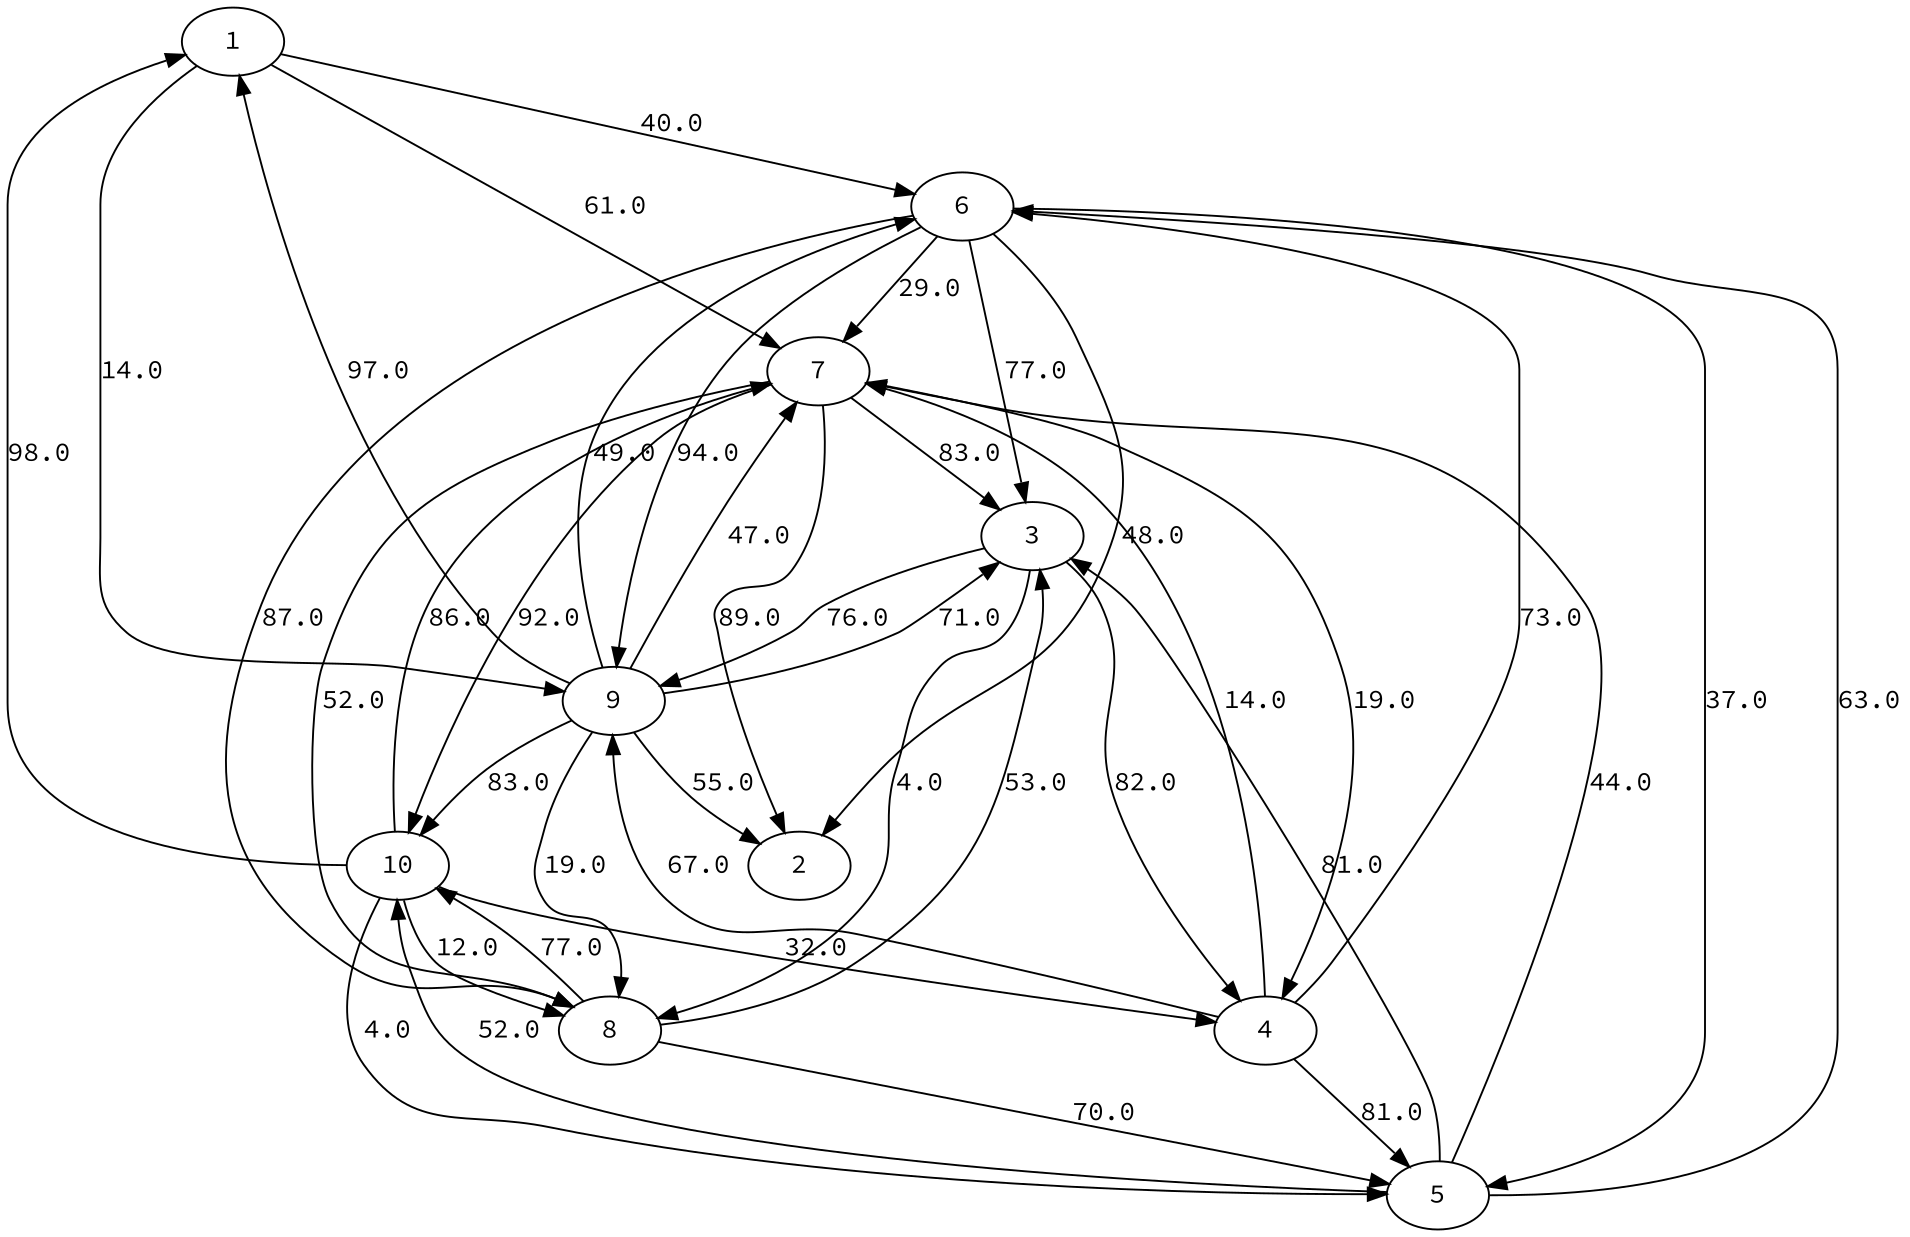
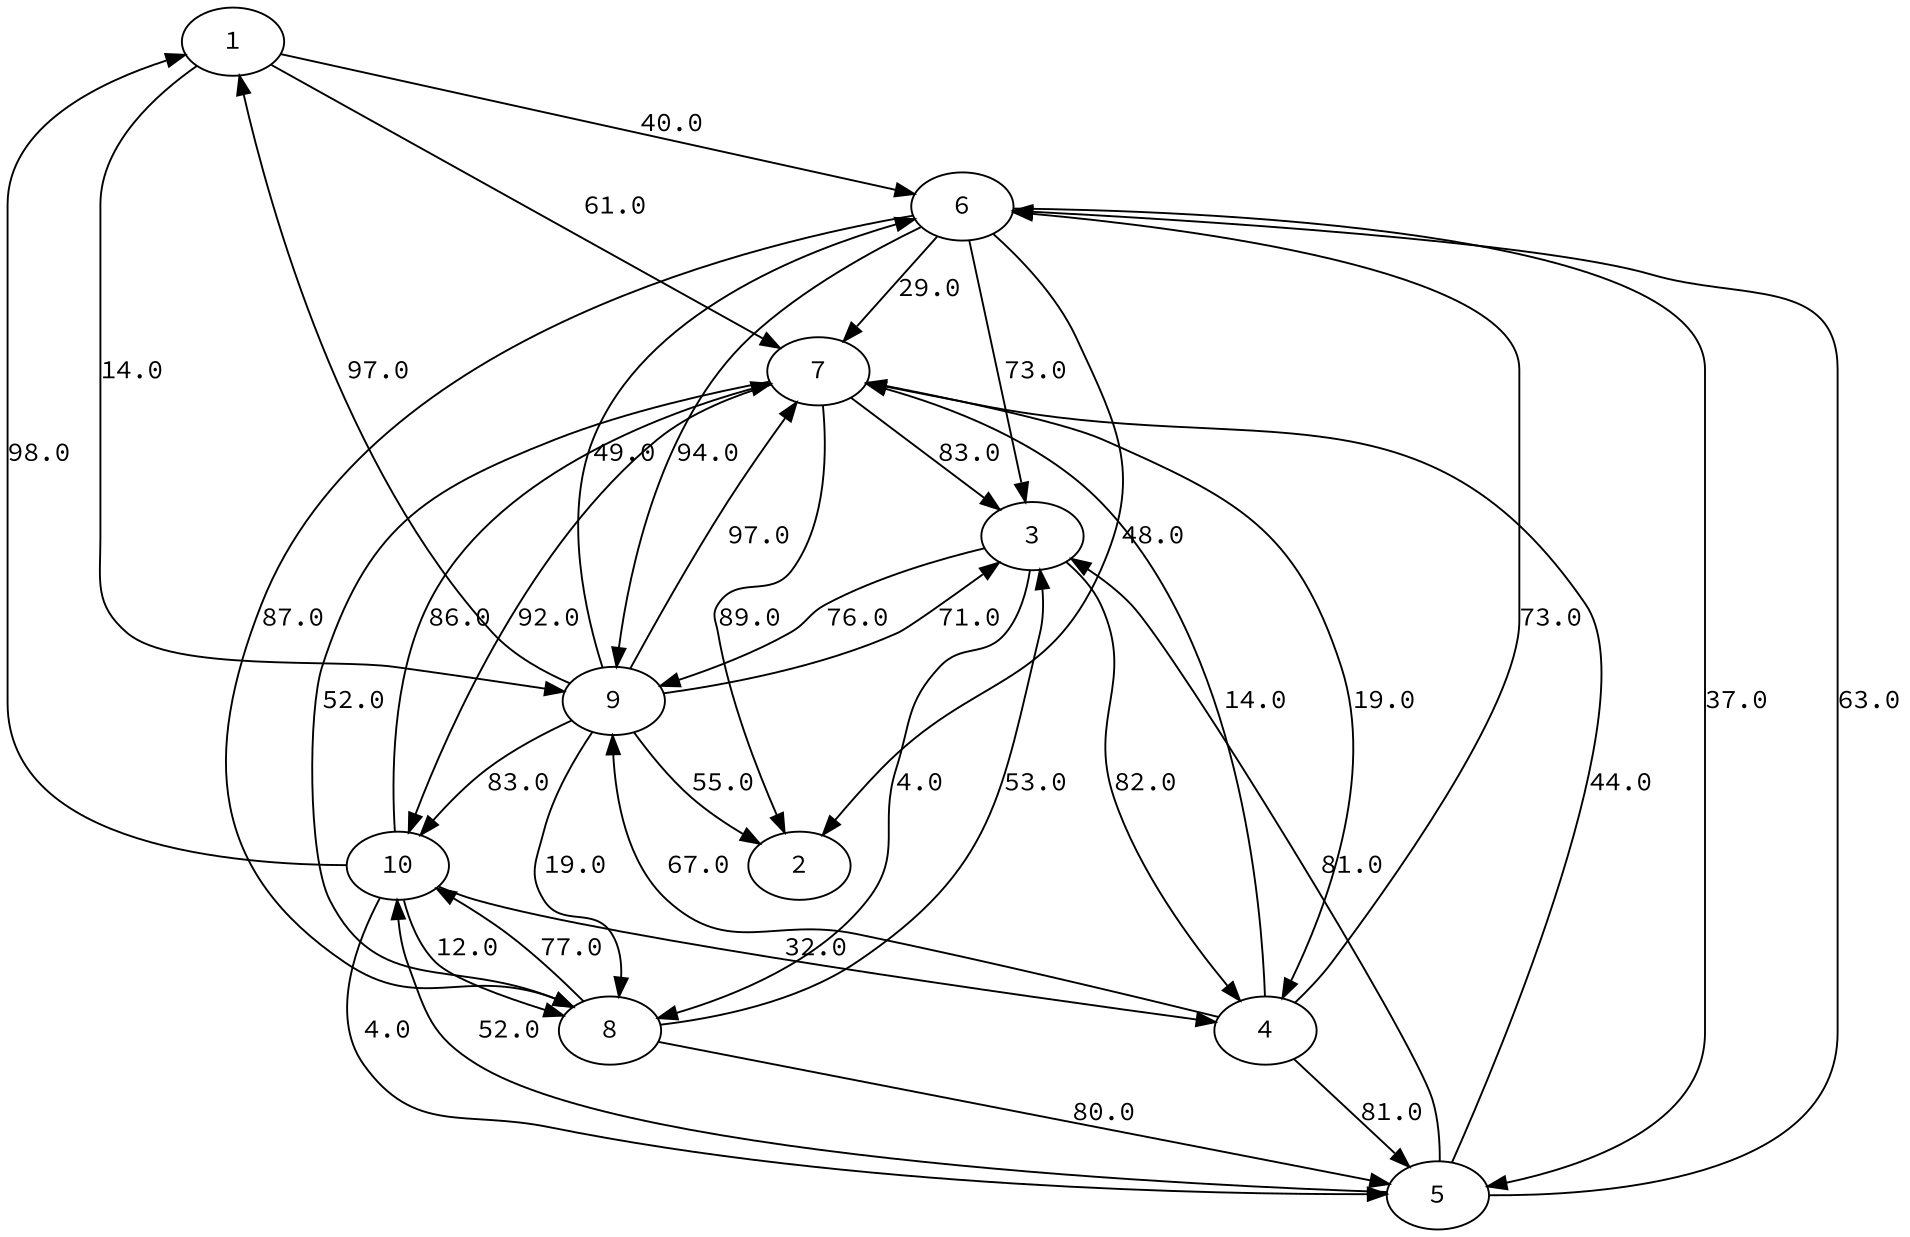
(1036, 371) -> (1036, 371)
(760, 536) -> (760, 536)
(1104, 1113) -> (1104, 1113)
